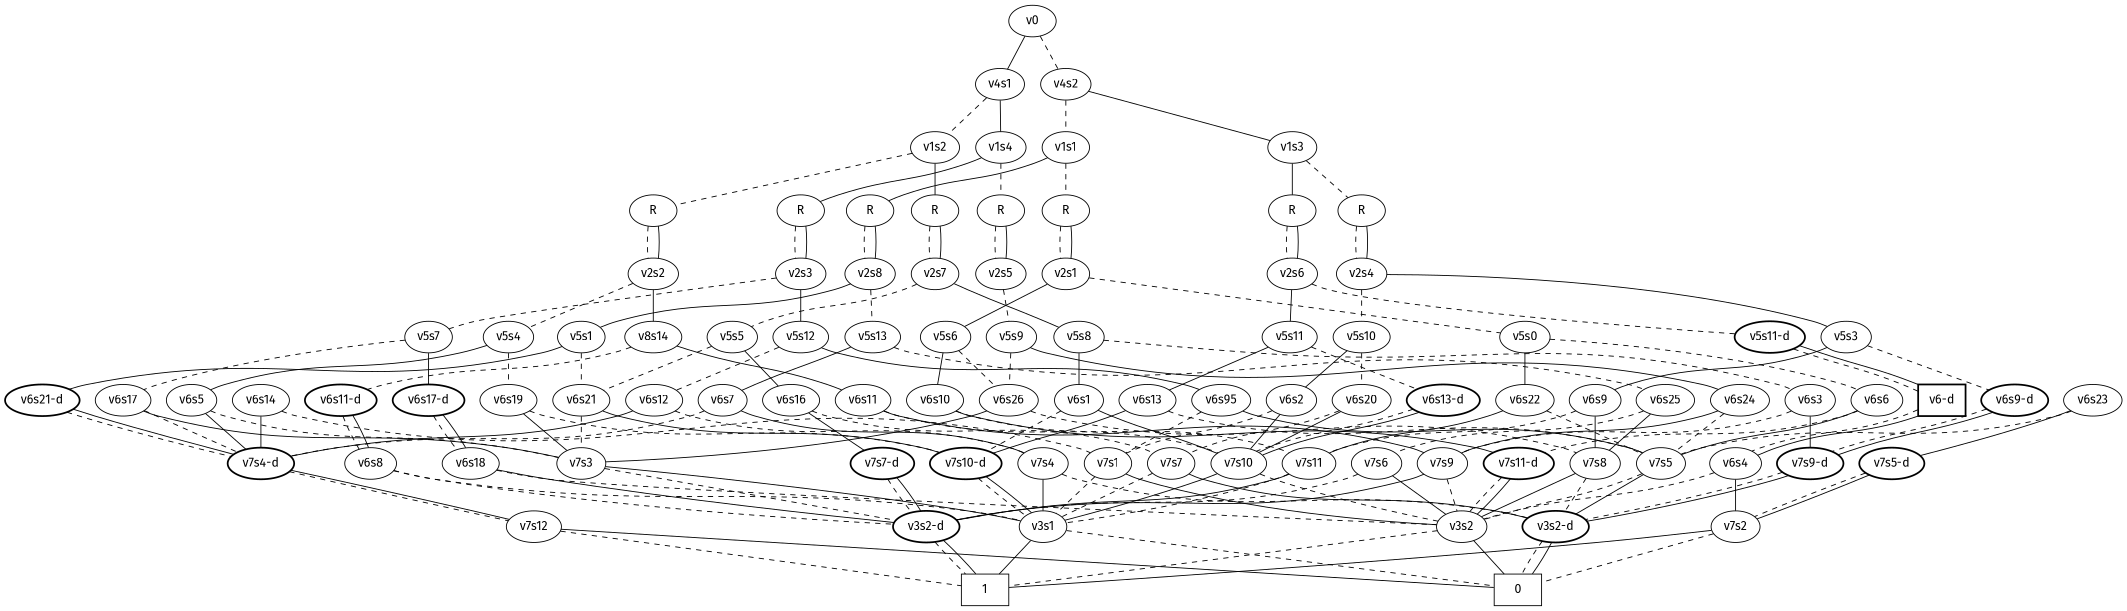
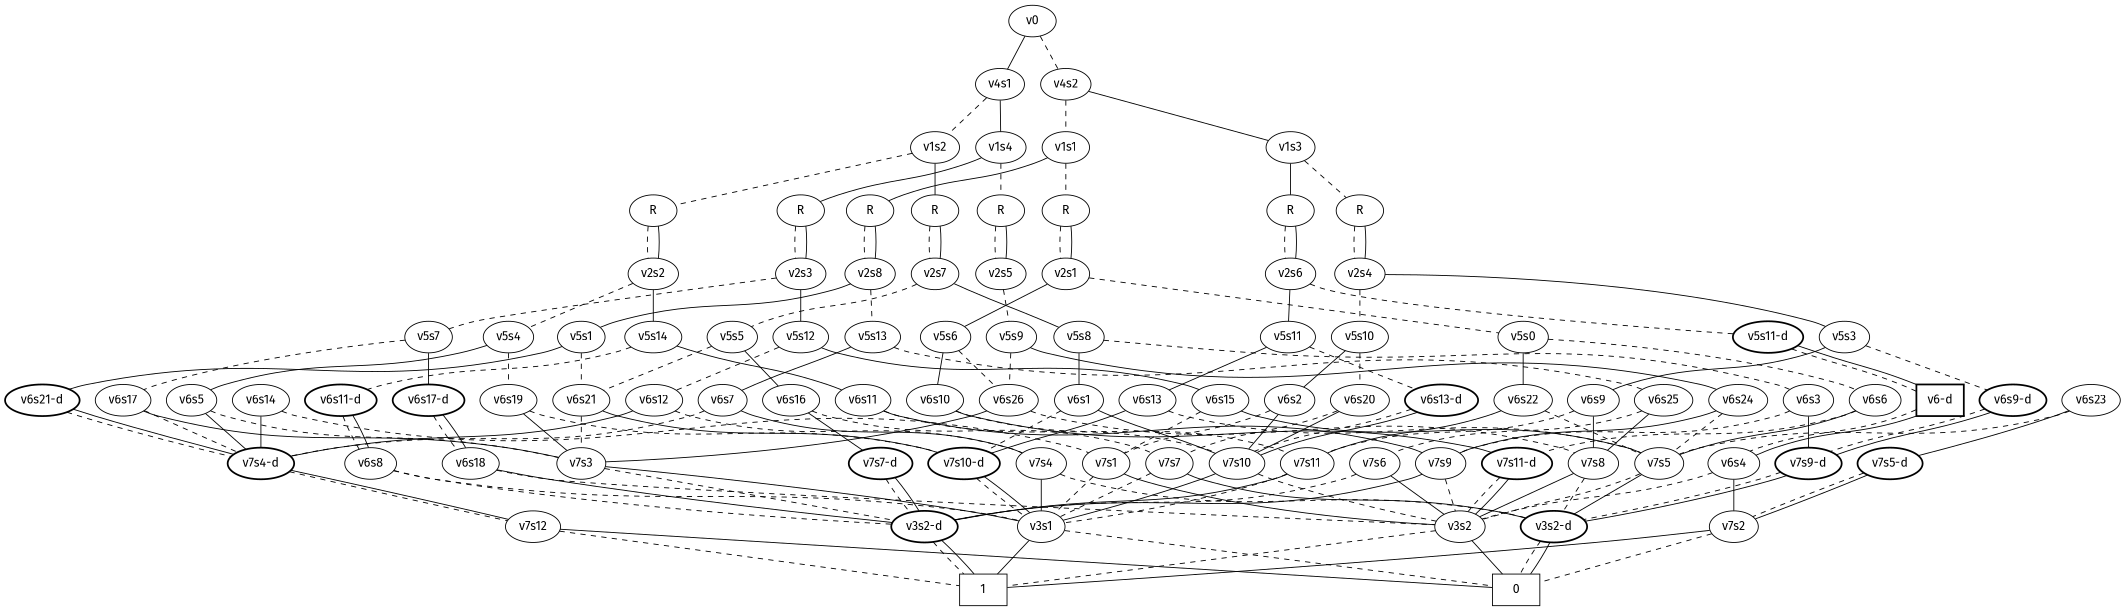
(653, 337) -> (653, 337)
(1221, 400) -> (1220, 400)
